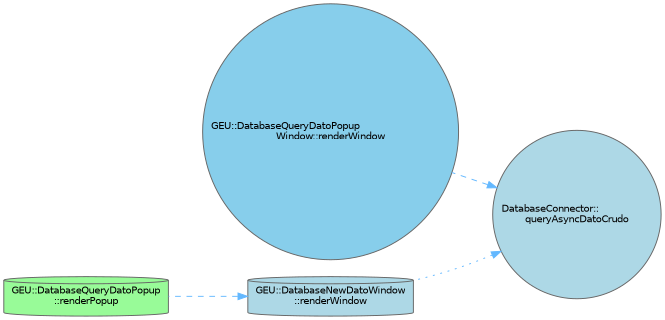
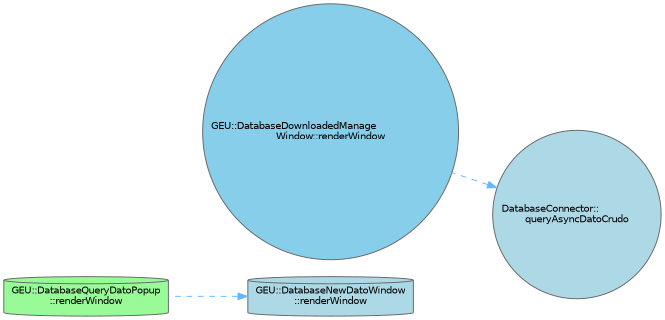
(331, 132) -> (331, 132)
(453, 269) -> none
(86, 296) -> (86, 296)
